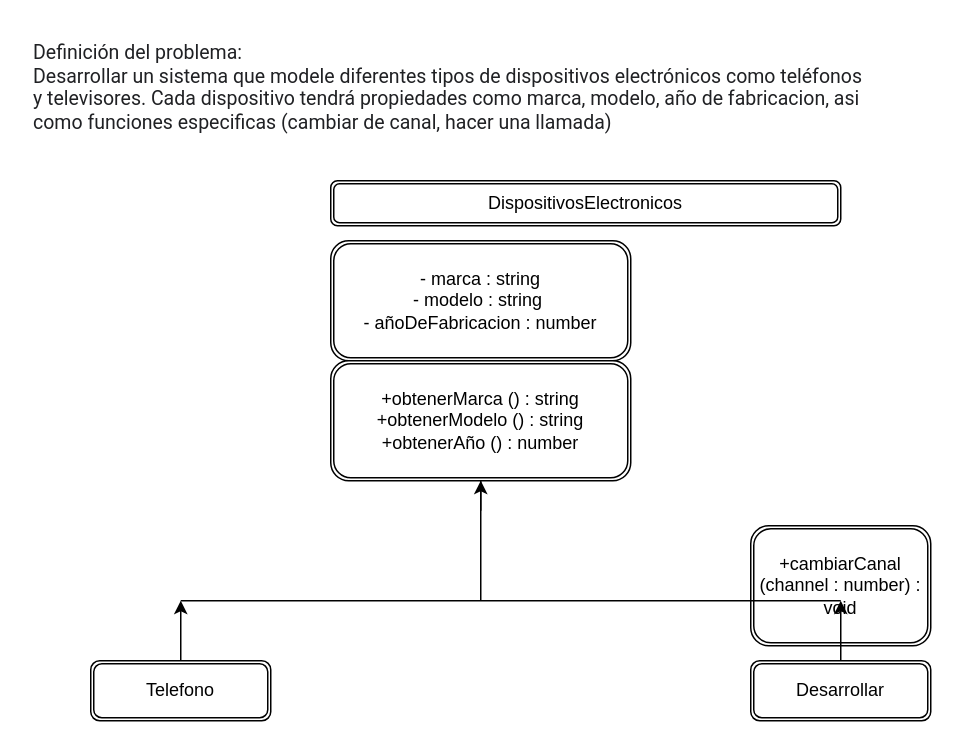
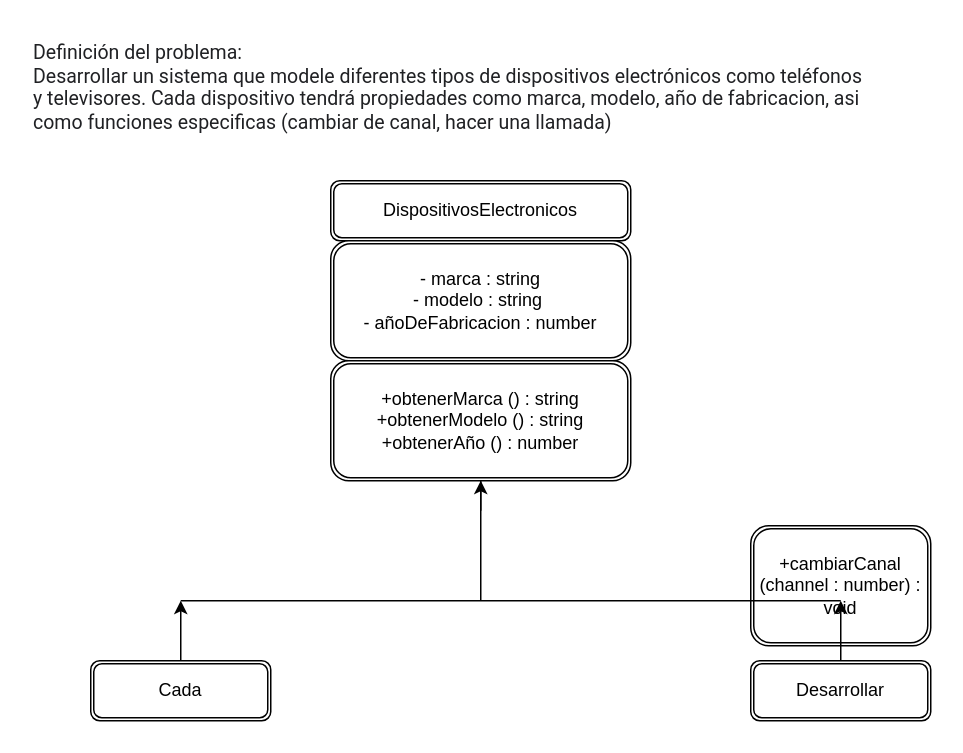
(586, 203) -> (481, 211)
(181, 691) -> (181, 691)
